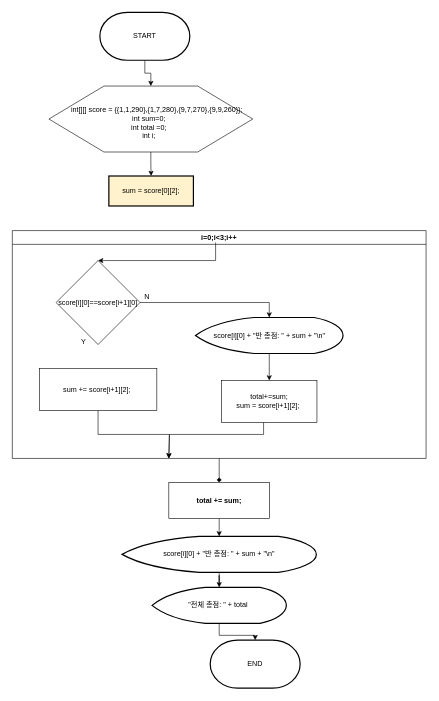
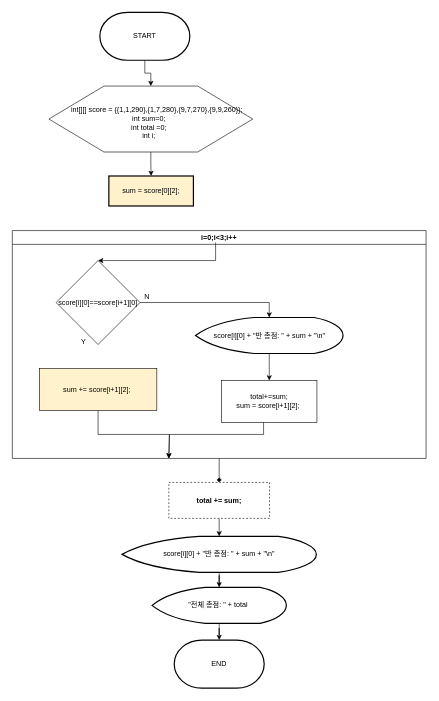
(98, 390) -> (98, 390)
(219, 501) -> (219, 501)
(255, 665) -> (219, 665)
